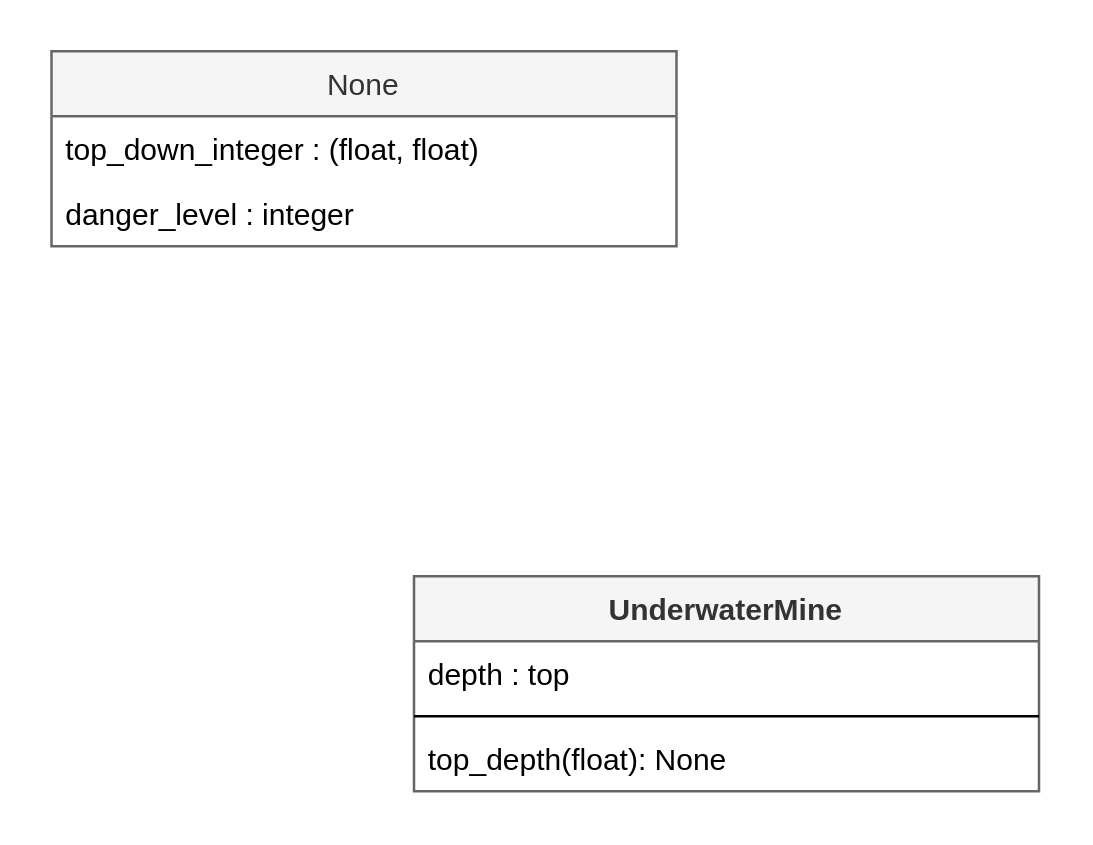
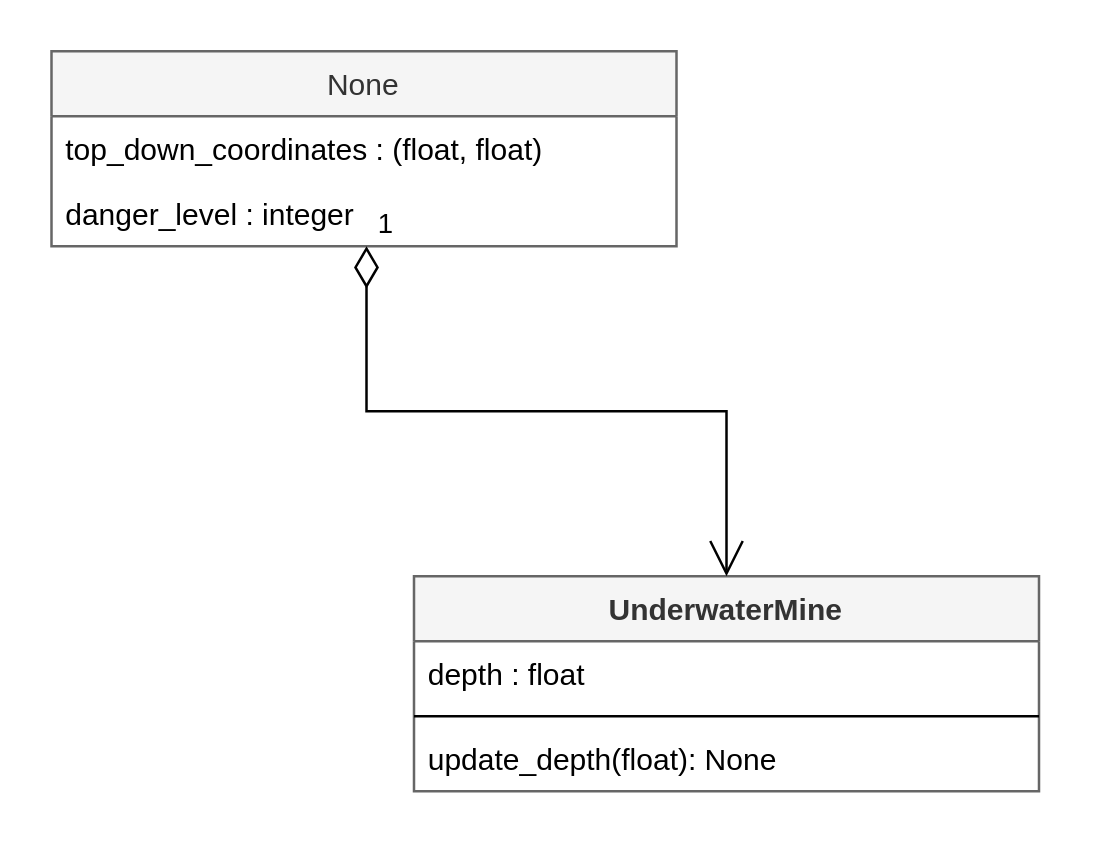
(311, 150) -> (345, 150)
none -> (563, 411)
(508, 675) -> (521, 675)
(601, 760) -> (626, 760)
